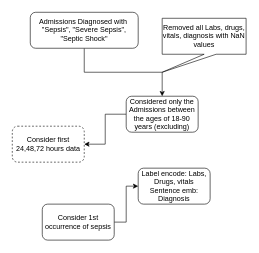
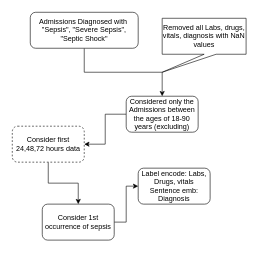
none -> (48, 182)
